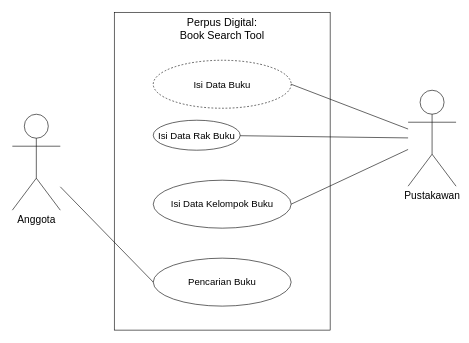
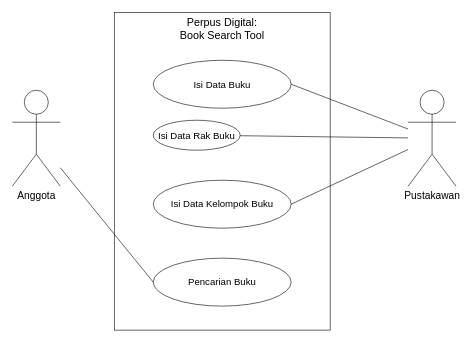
(222, 84) -> (222, 84)
(36, 162) -> (36, 138)
